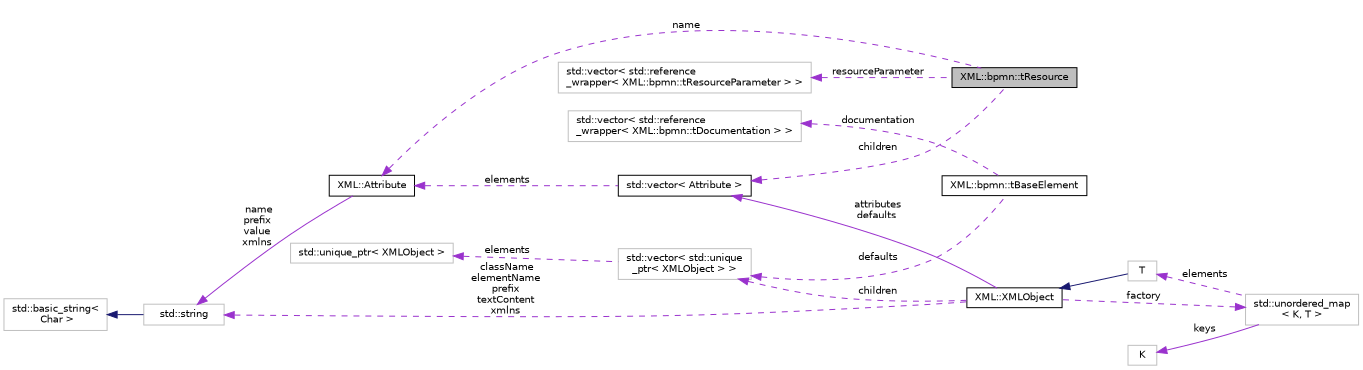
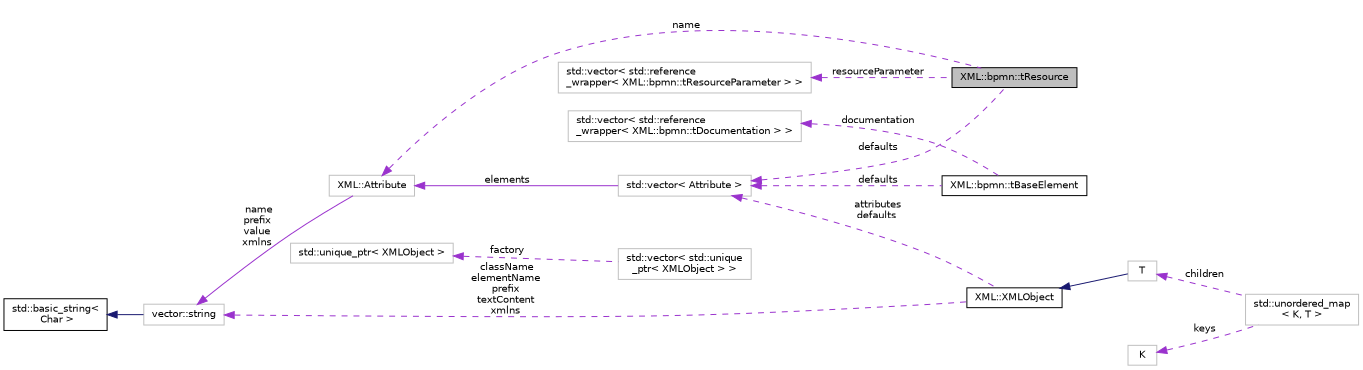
(877, 148) -> (877, 148)
(372, 186) -> (372, 186)
(522, 186) -> (522, 186)
(685, 186) -> (685, 186)
(873, 234) -> (873, 234)
(506, 251) -> (506, 251)
(897, 271) -> (851, 186)
(1203, 274) -> (1203, 274)
(857, 299) -> none
(1149, 303) -> none
(56, 315) -> (56, 315)
(184, 315) -> (184, 315)
(1213, 338) -> (1213, 338)
